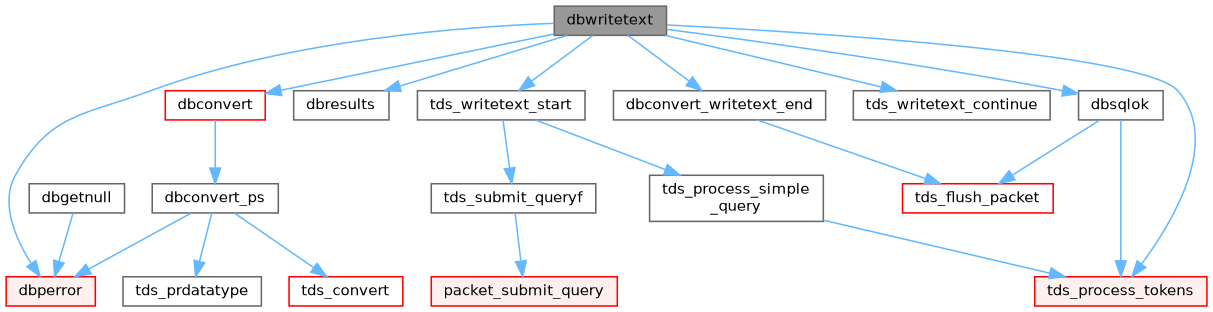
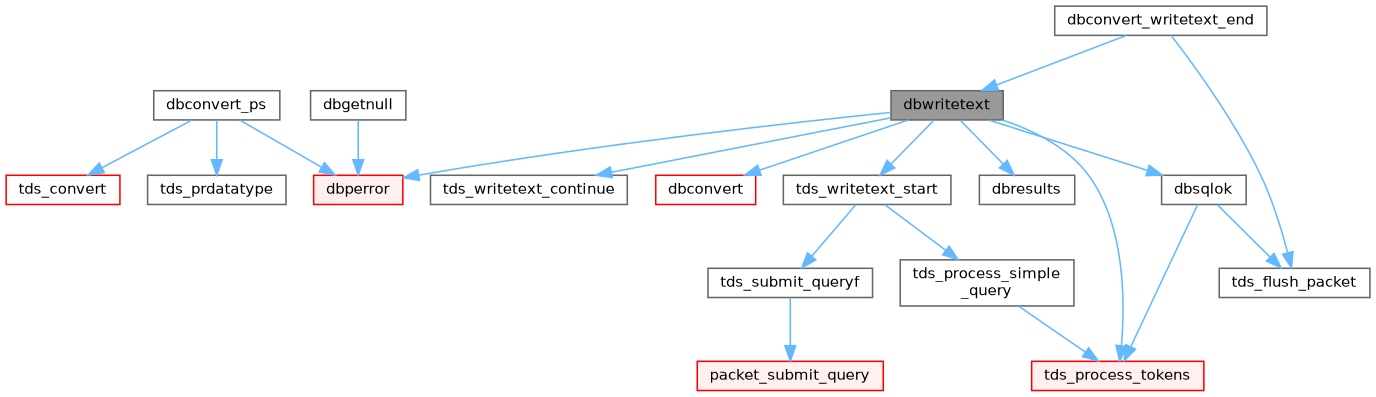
(658, 58) -> (1061, 60)
(215, 144) -> none
(978, 198) -> (1295, 283)
